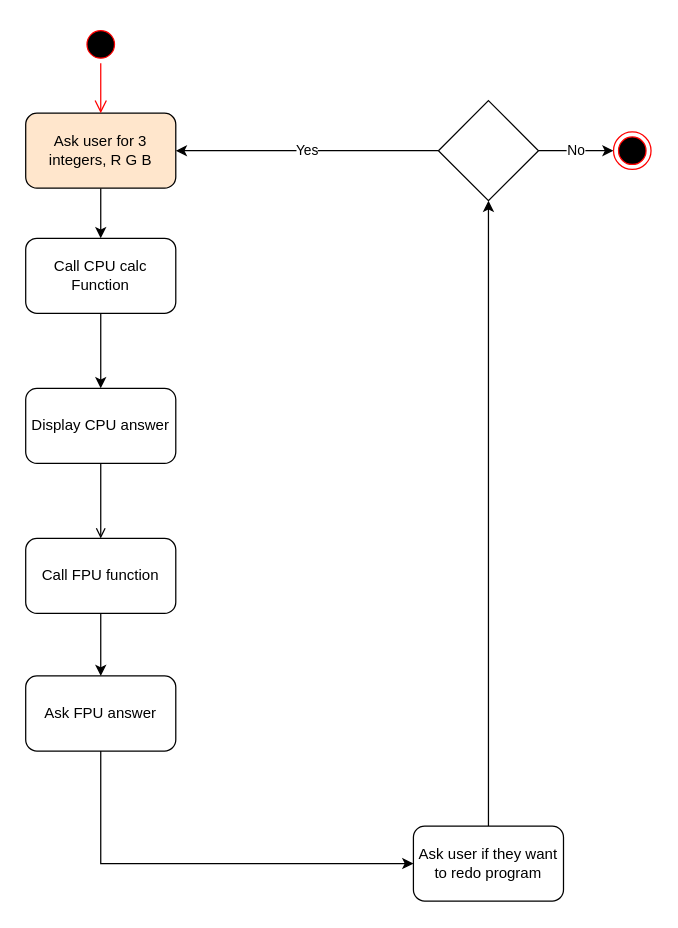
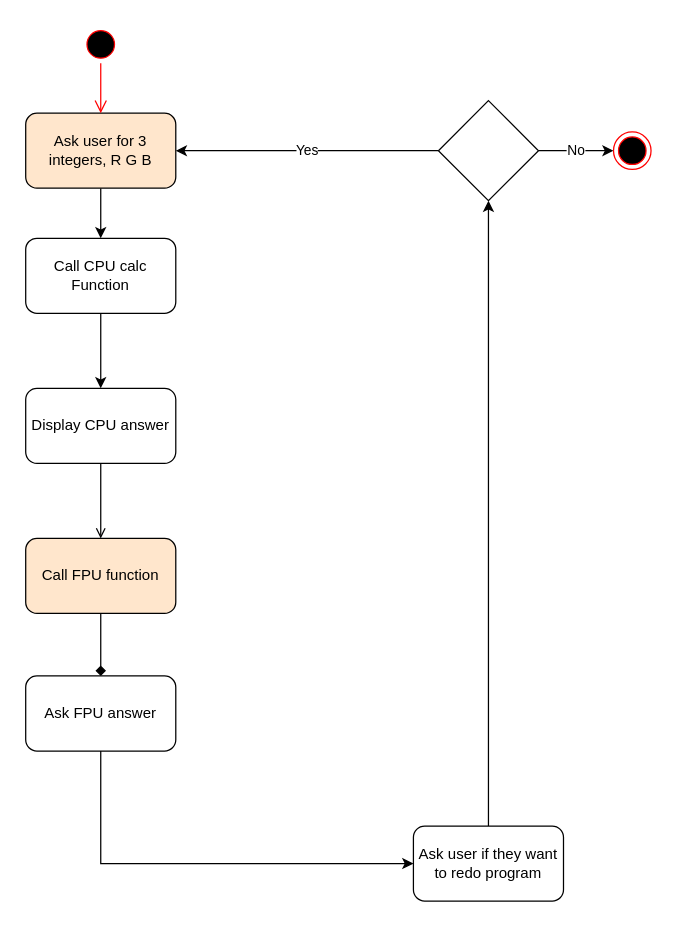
(101, 576) -> (101, 576)
(101, 666) -> (101, 665)
